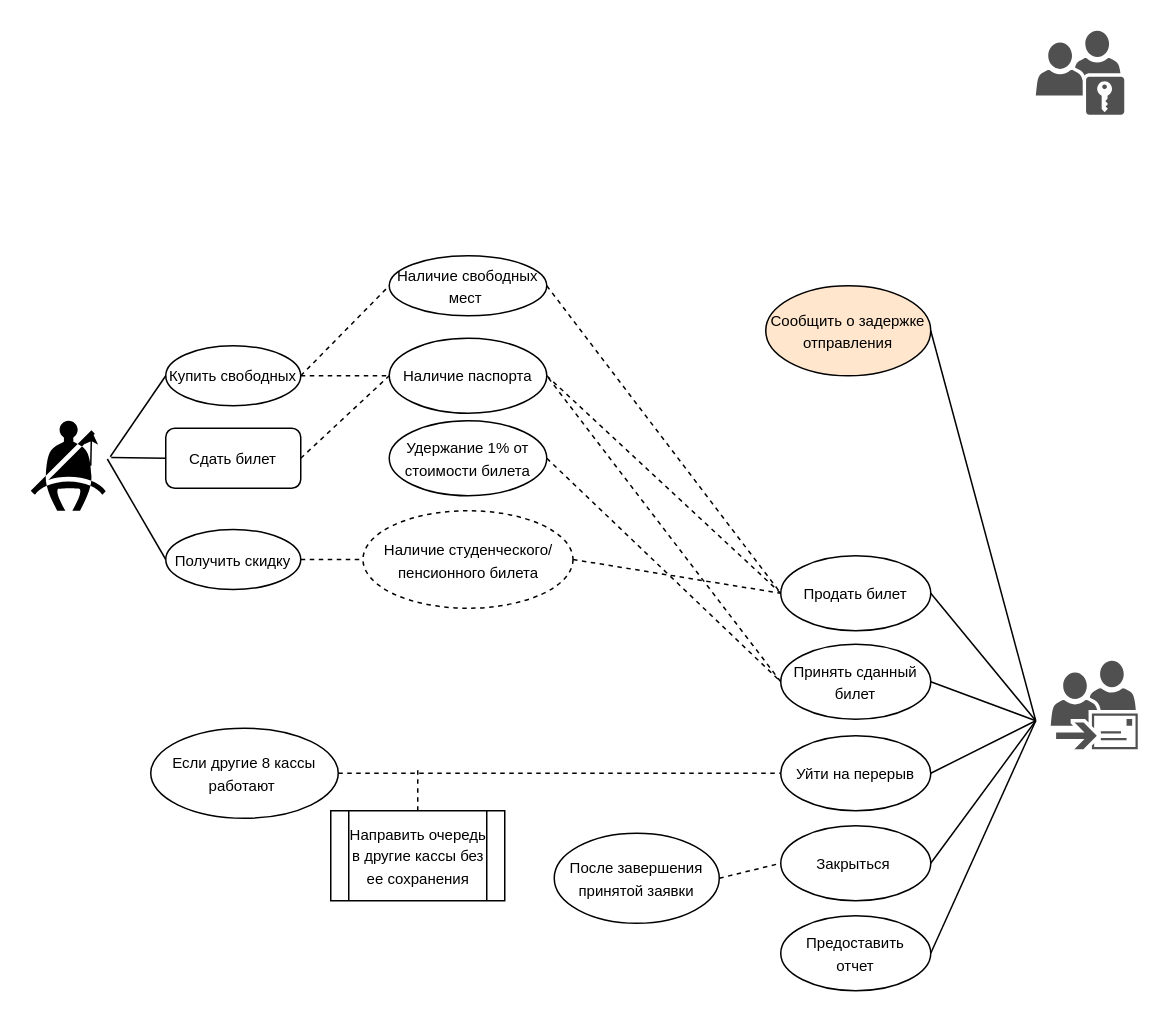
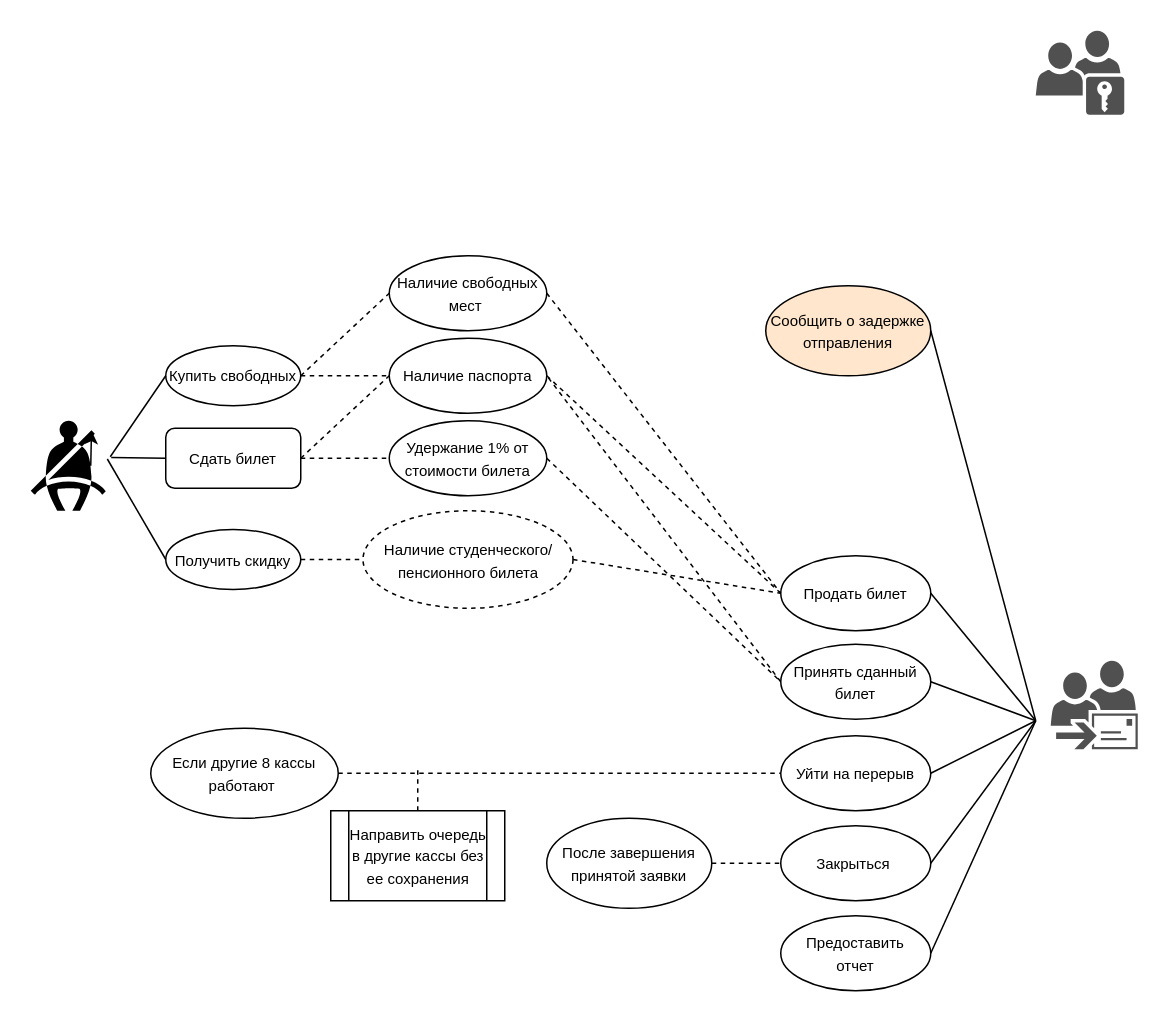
(468, 286) -> (468, 293)
none -> (345, 458)
(637, 878) -> (629, 863)
